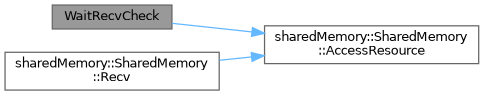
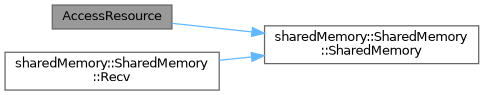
(112, 17) -> (112, 17)
(372, 45) -> (372, 45)
